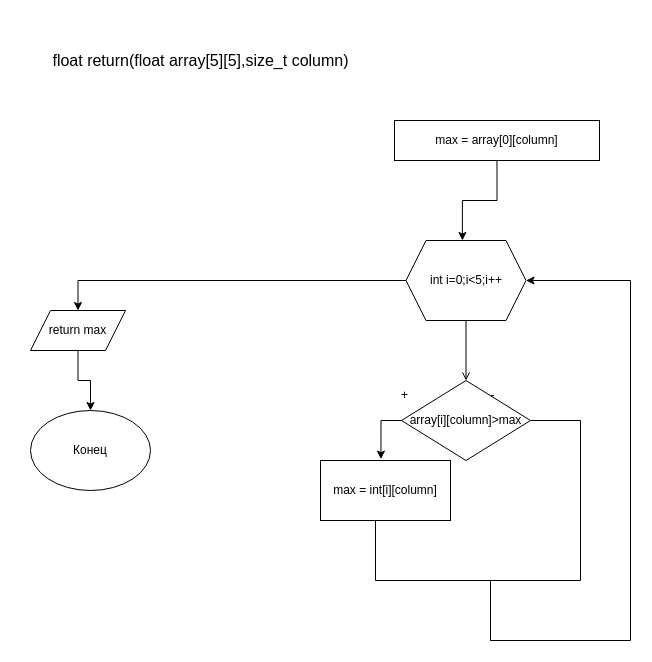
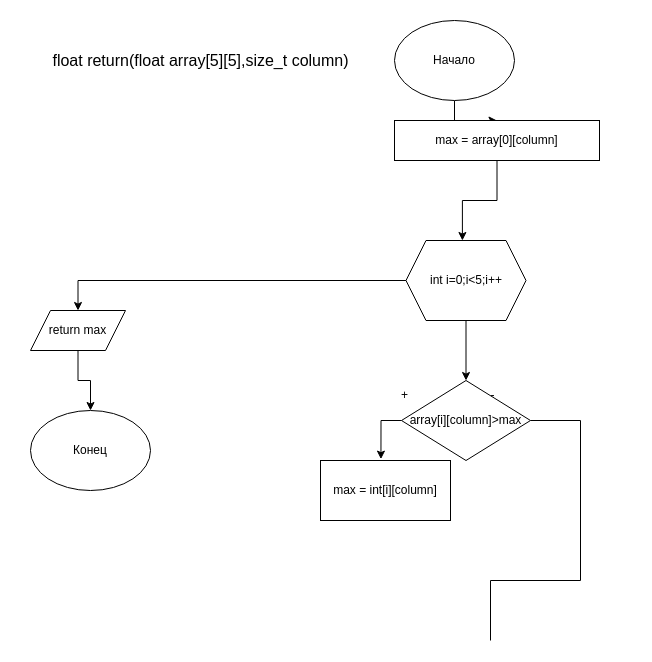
none -> (455, 61)
none -> (455, 111)
(466, 373) -> (466, 372)
(631, 482) -> none
